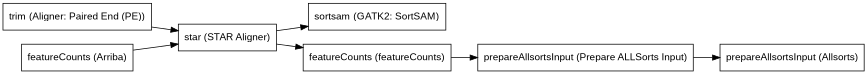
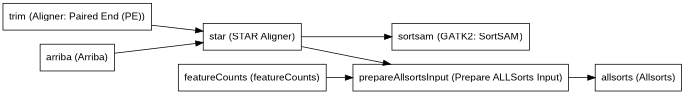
(286, 45) -> (342, 55)
(77, 58) -> (77, 58)
(792, 58) -> (638, 78)
